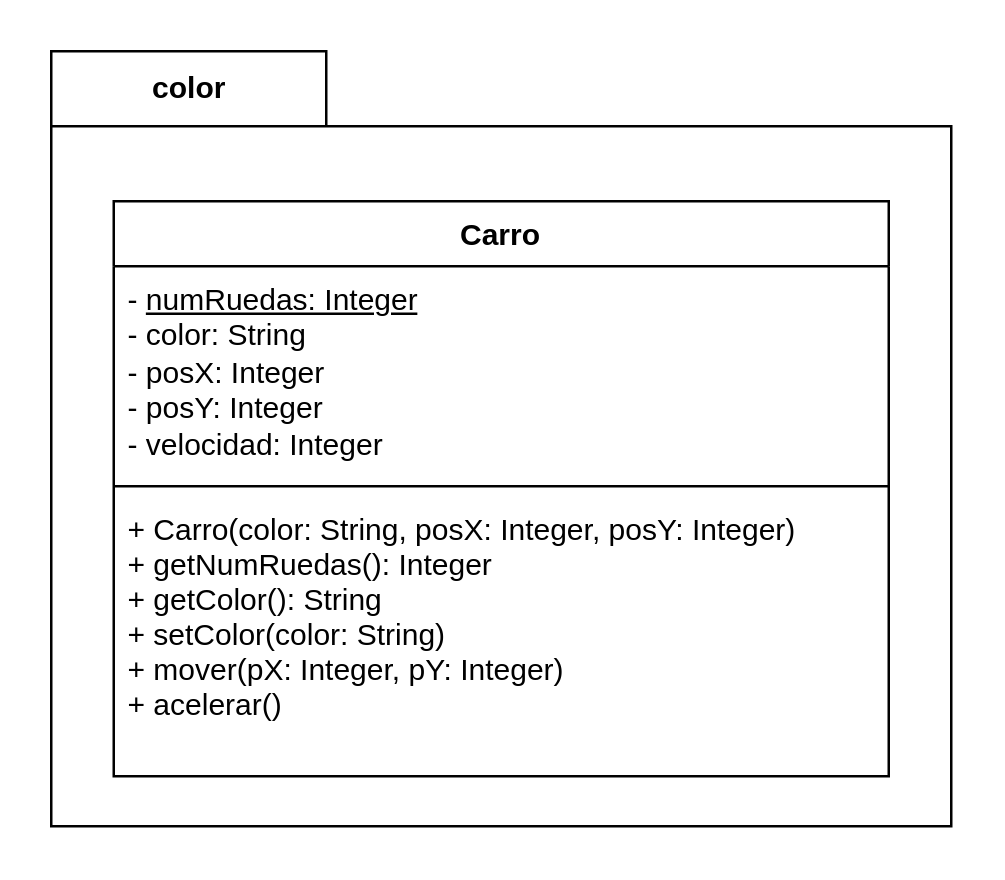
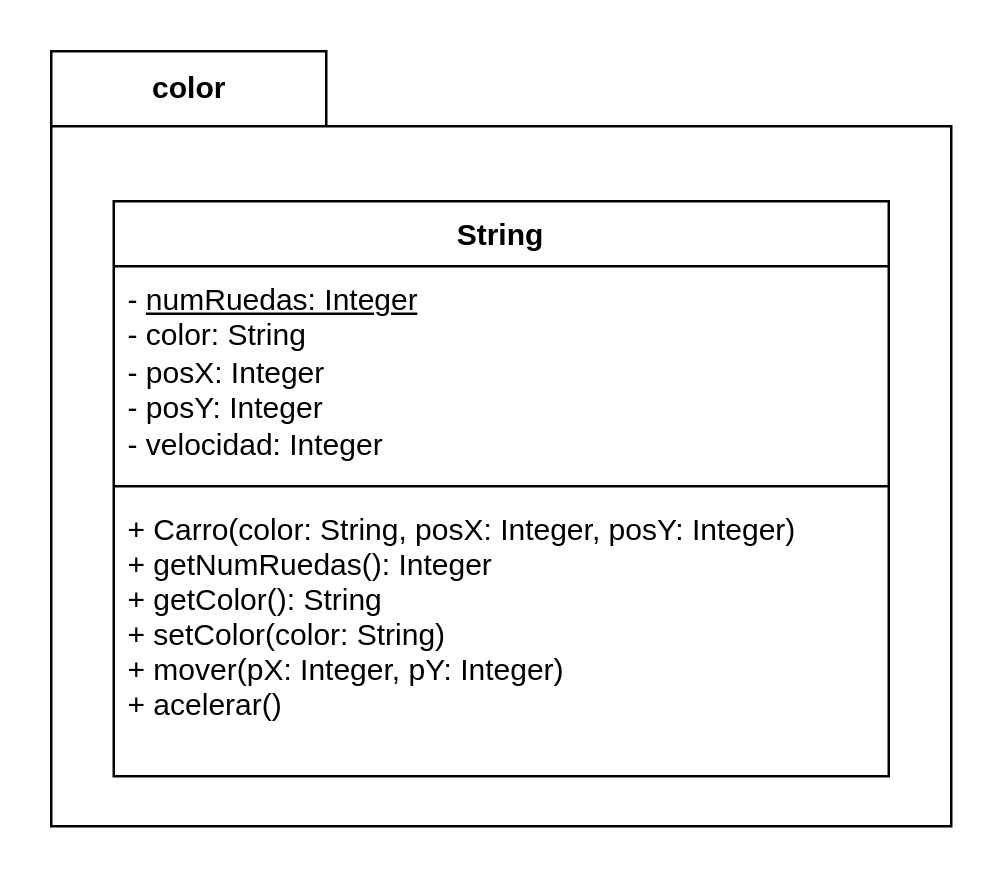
(500, 235) -> (500, 235)
